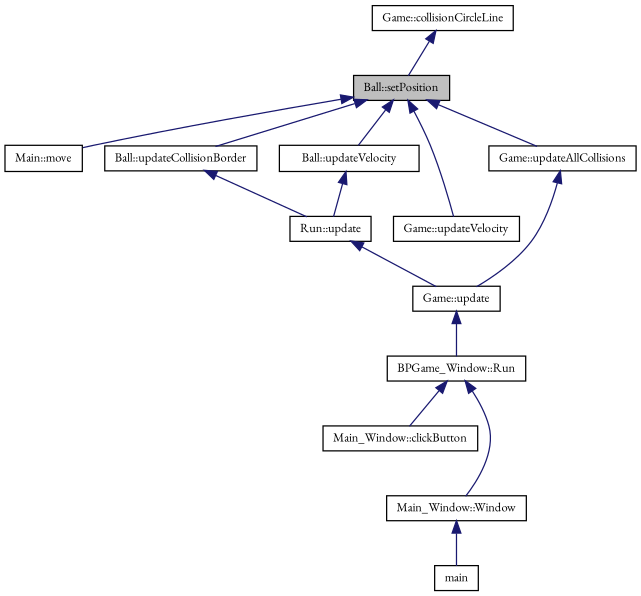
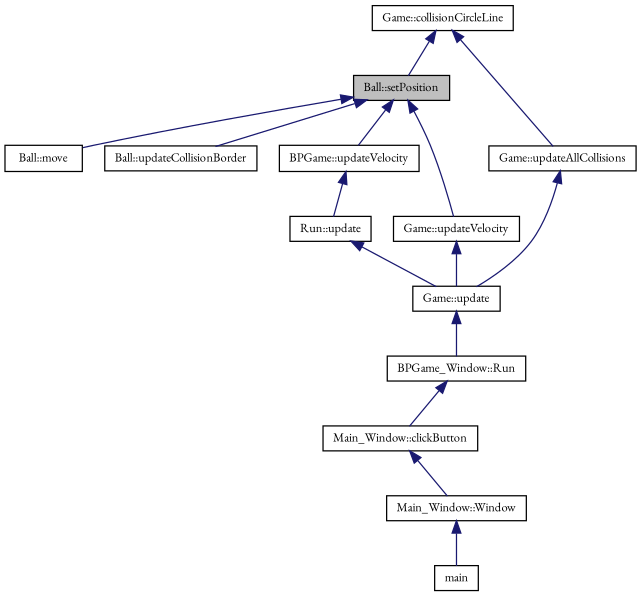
(488, 126) -> (507, 93)
(44, 158) -> (44, 158)
(349, 158) -> (349, 158)
(261, 196) -> none
none -> (456, 270)
(490, 445) -> (433, 478)
